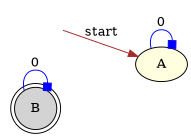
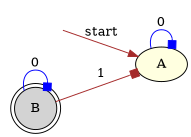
none -> (92, 89)
